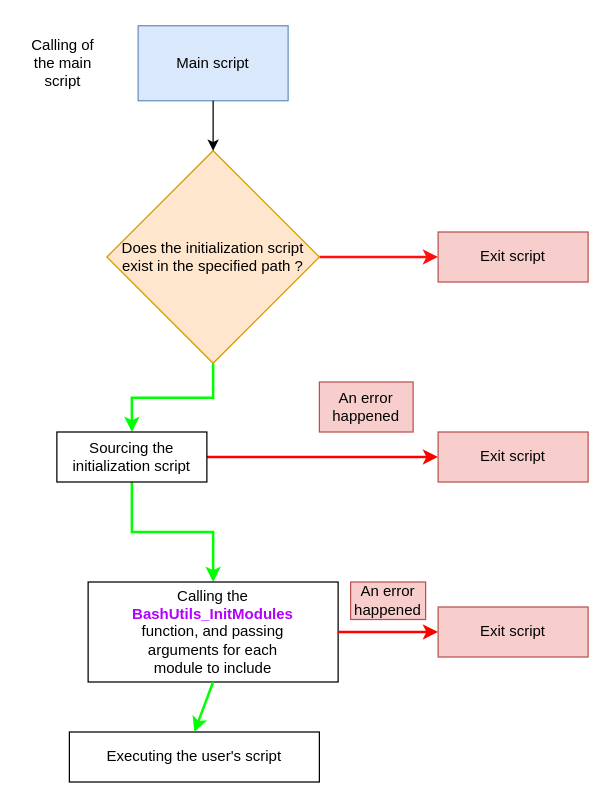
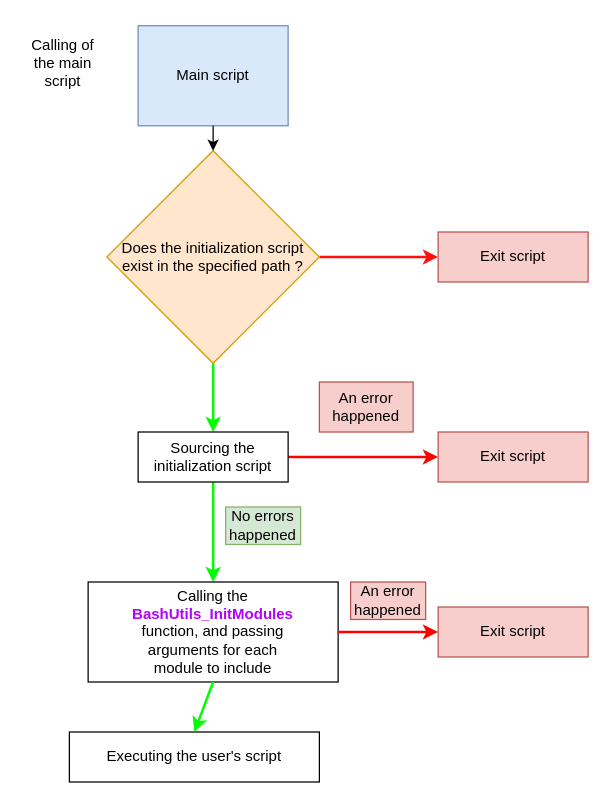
(213, 63) -> (213, 76)
(132, 457) -> (213, 457)
none -> (263, 526)
